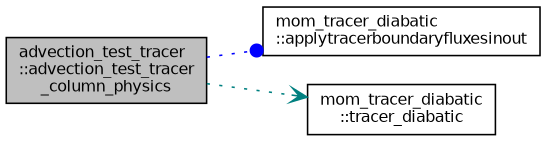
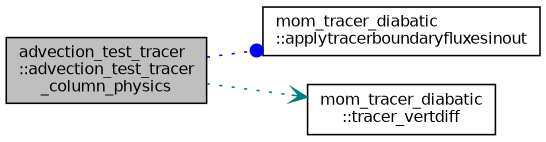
(401, 110) -> (401, 110)
